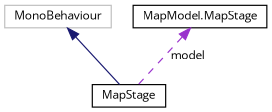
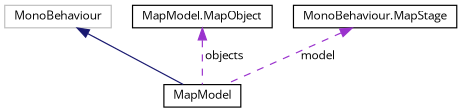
(200, 17) -> (375, 17)
none -> (202, 17)
(129, 96) -> (202, 96)
